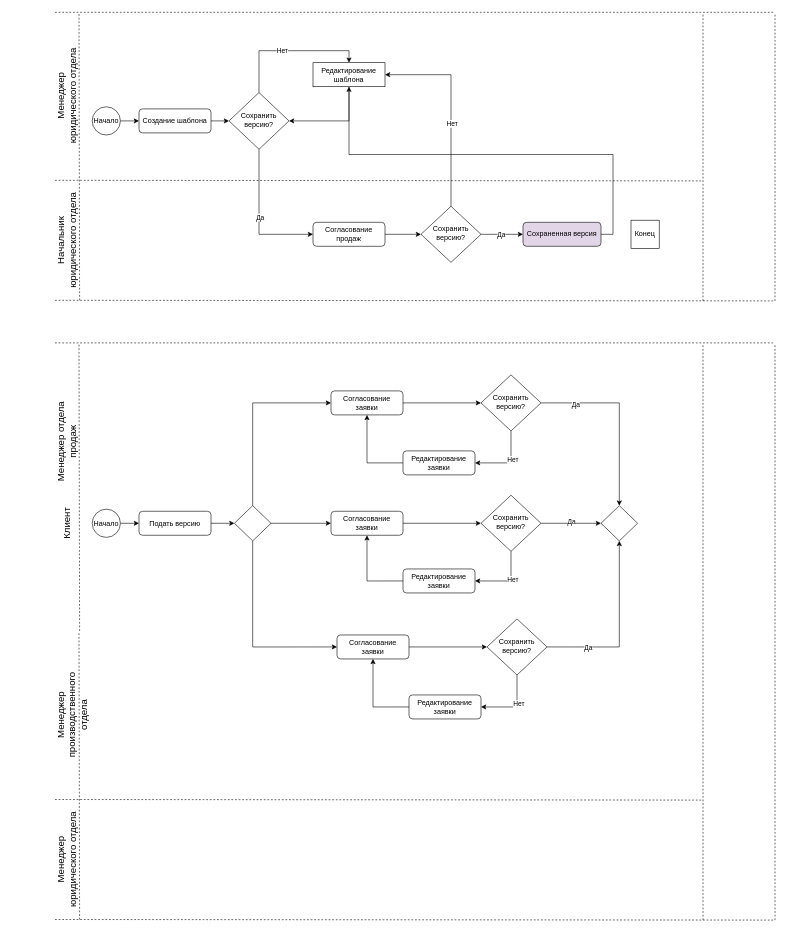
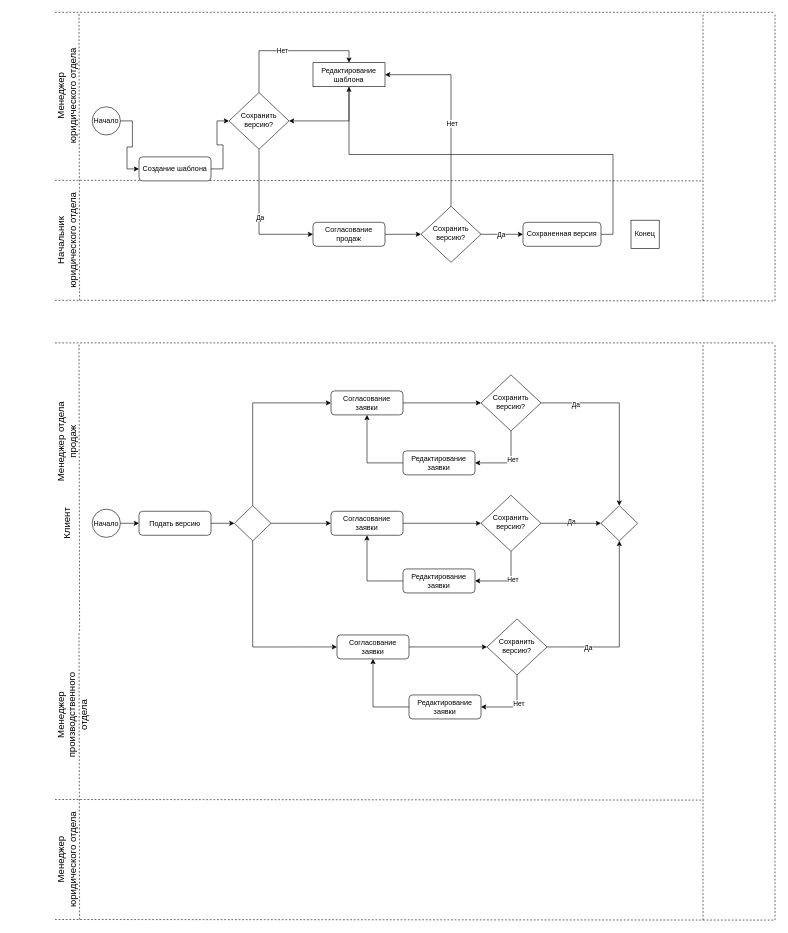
(175, 121) -> (175, 169)
(562, 234) -> (562, 234)
